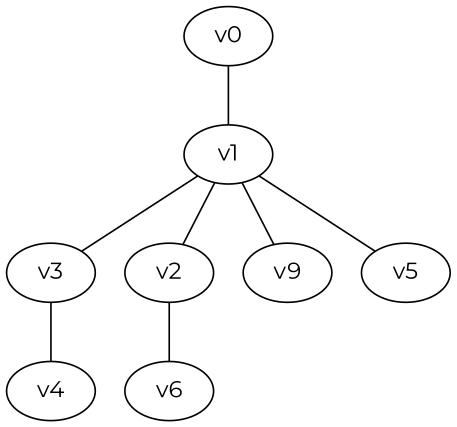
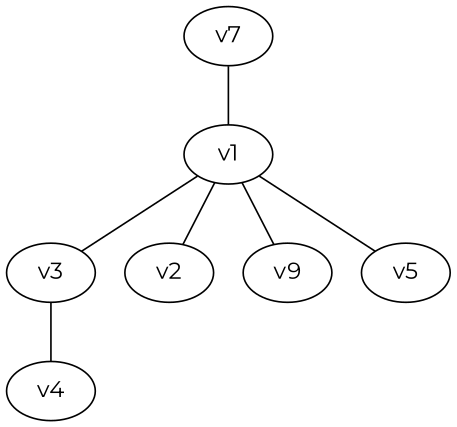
(228, 36) -> (228, 36)
(169, 391) -> none
